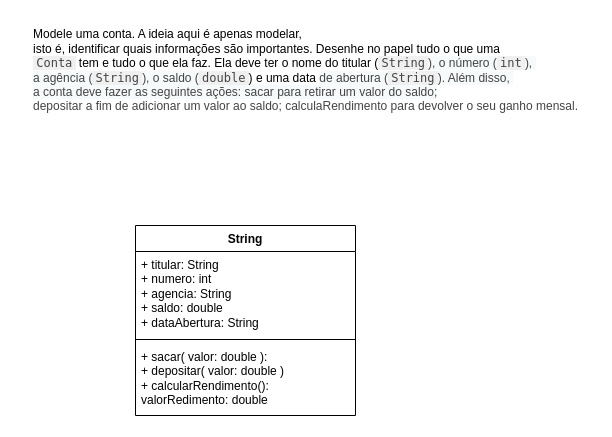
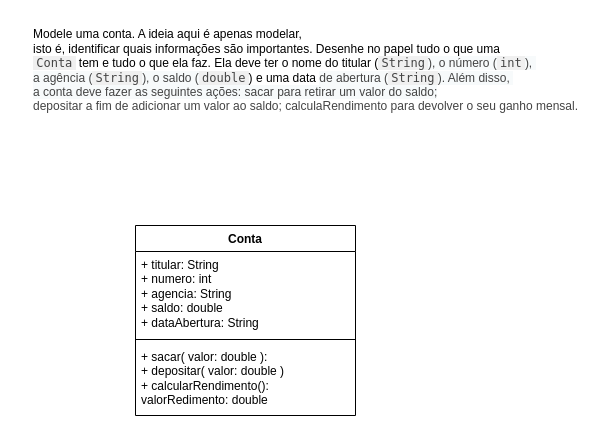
(246, 240) -> (246, 240)
